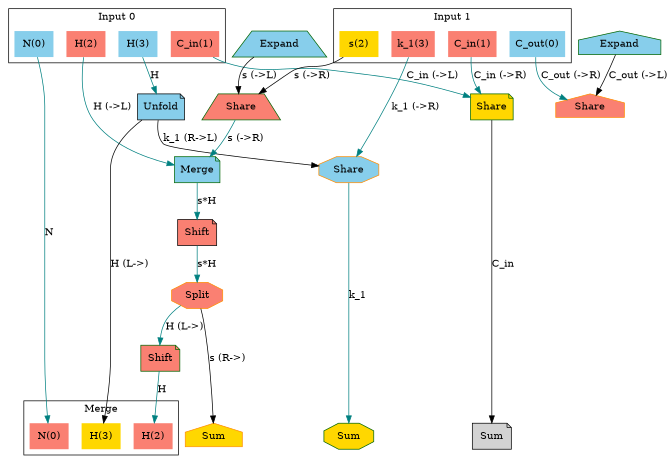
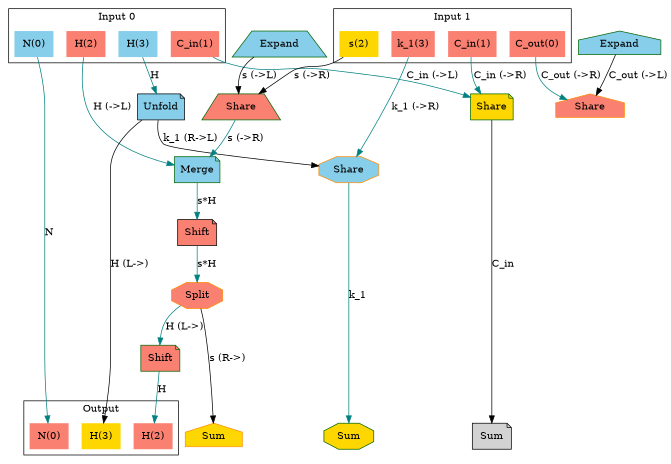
(537, 44) -> (537, 44)
(101, 409) -> (101, 409)
